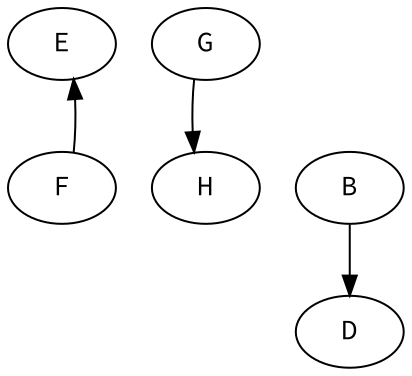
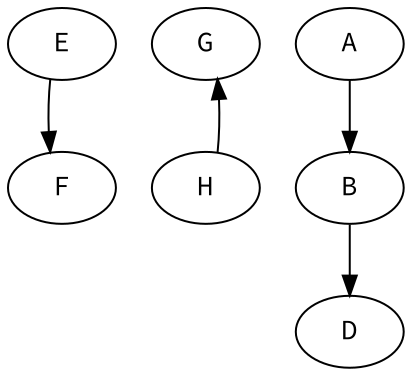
none -> (350, 44)
(193, 106) -> (219, 126)
(75, 126) -> (49, 106)
